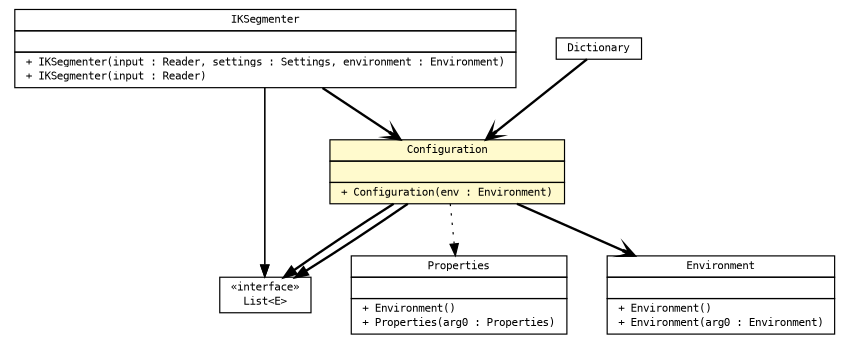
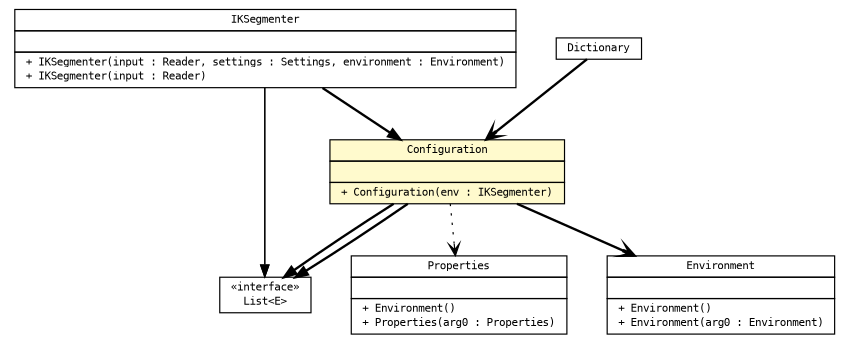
(356, 110) -> (356, 110)
(447, 193) -> (447, 193)
(452, 224) -> (452, 224)
